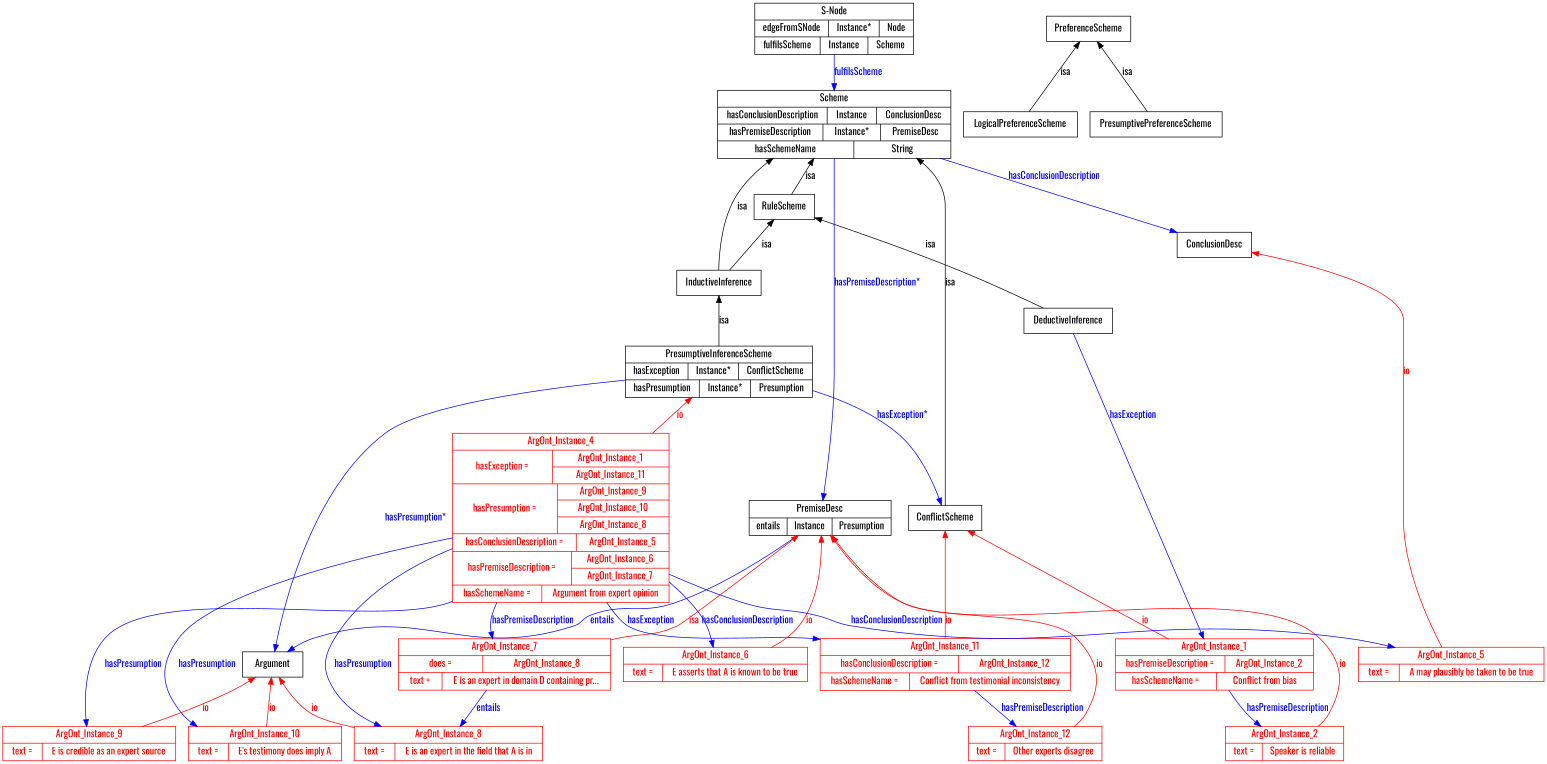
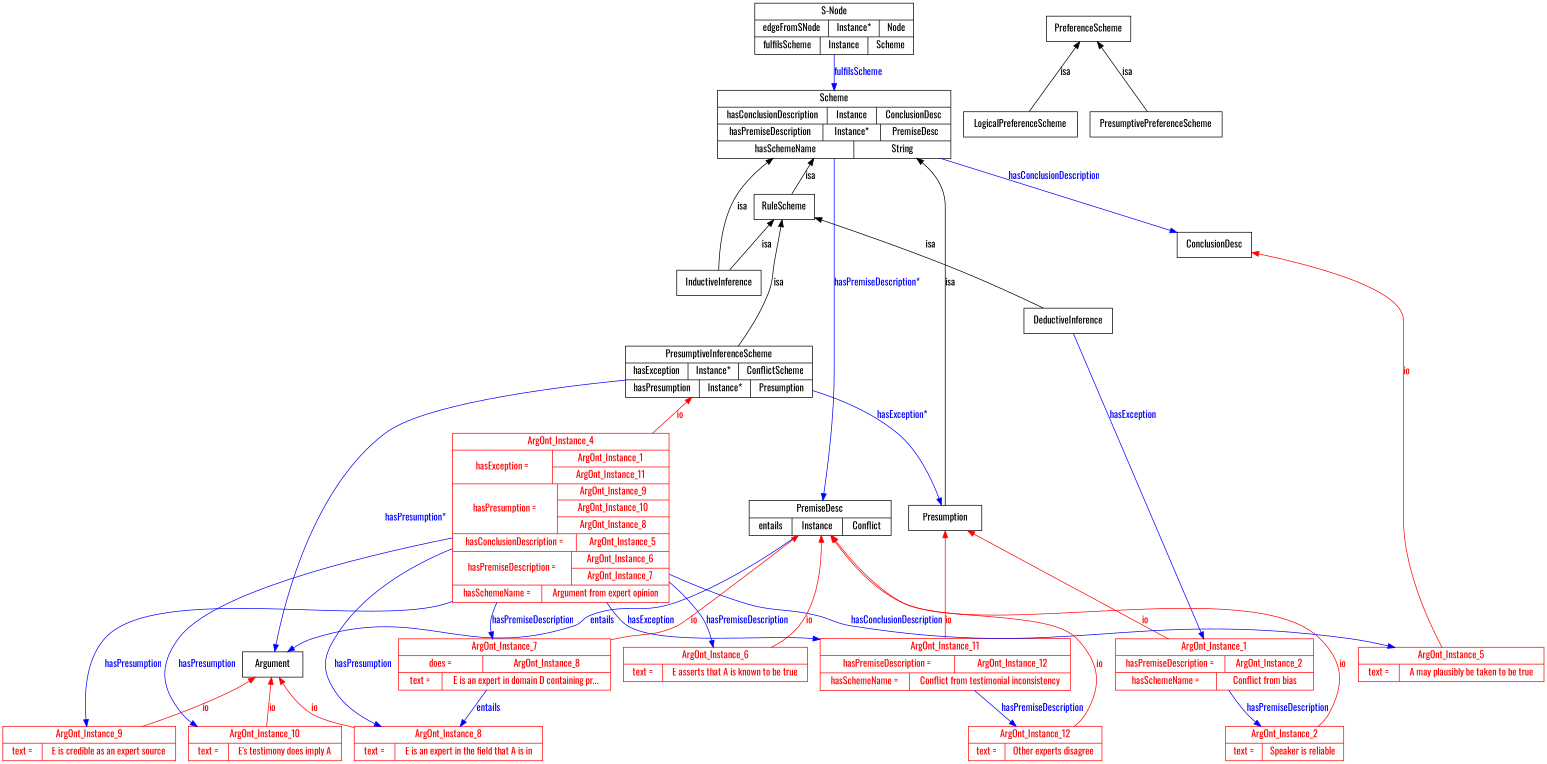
(719, 325) -> (769, 290)
(945, 518) -> (945, 518)
(862, 526) -> (867, 526)
(694, 621) -> (694, 621)
(747, 621) -> (747, 621)
(889, 664) -> (887, 664)
